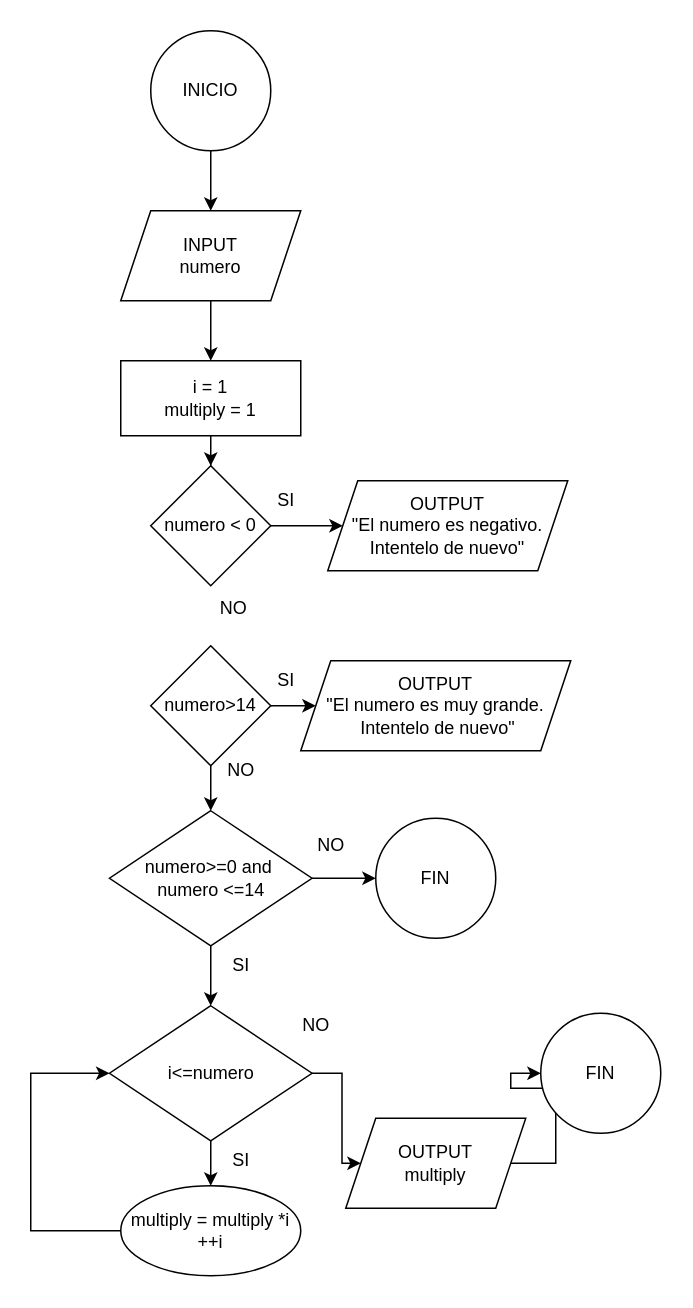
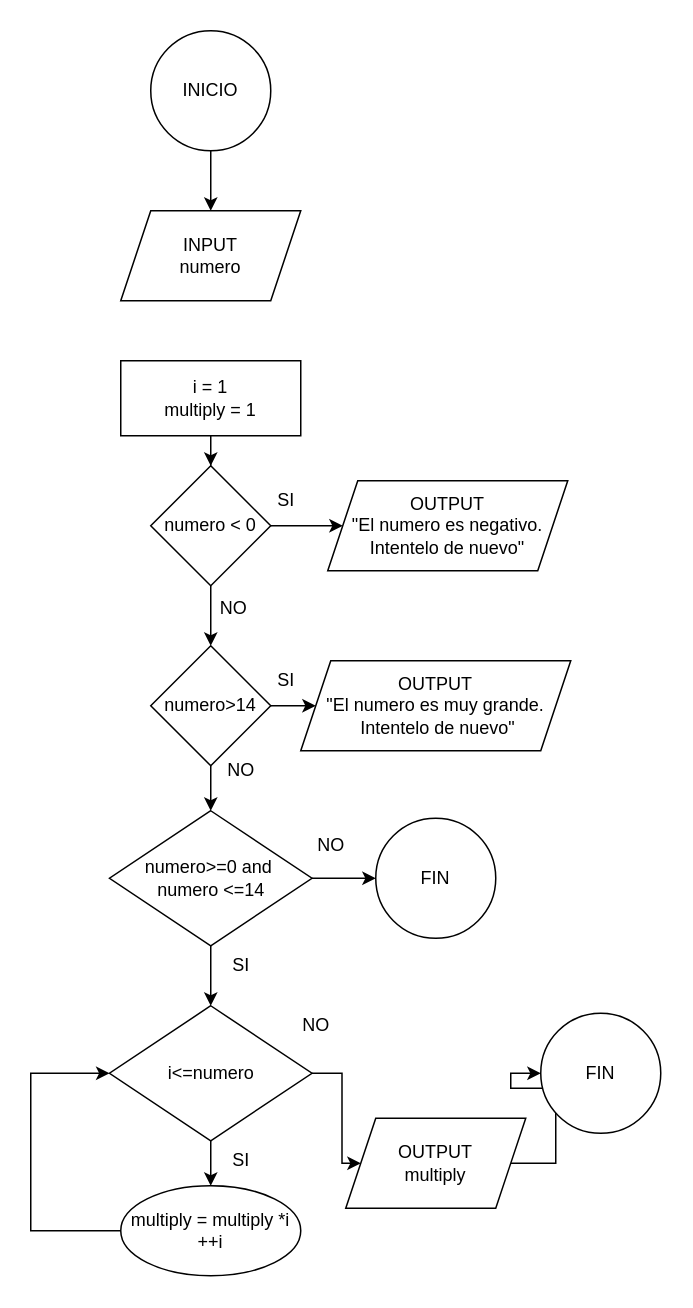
(211, 326) -> none
none -> (211, 611)
